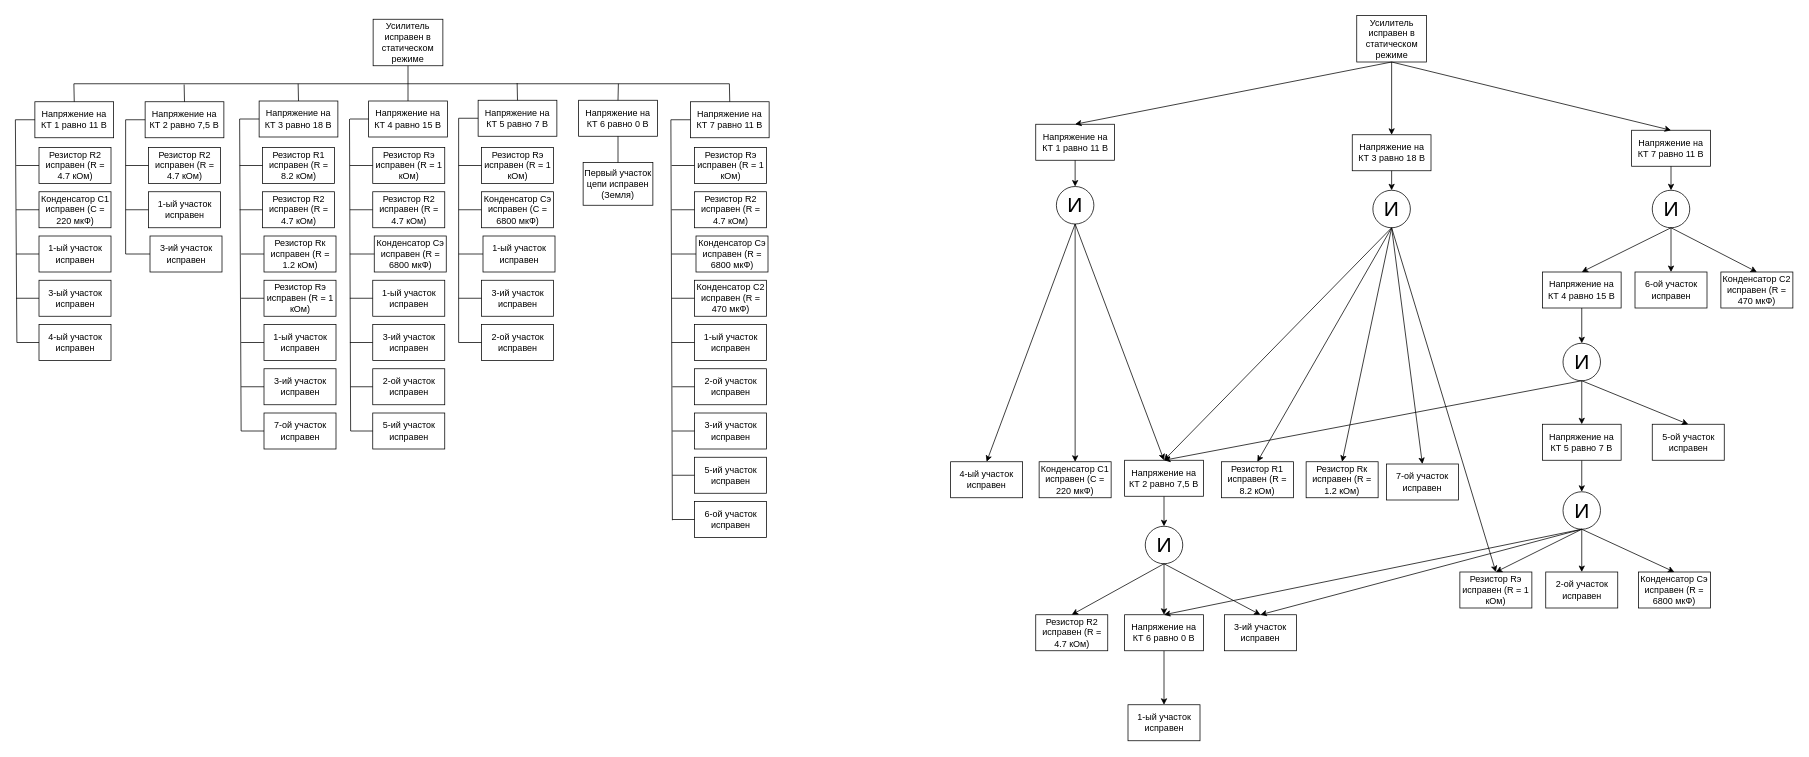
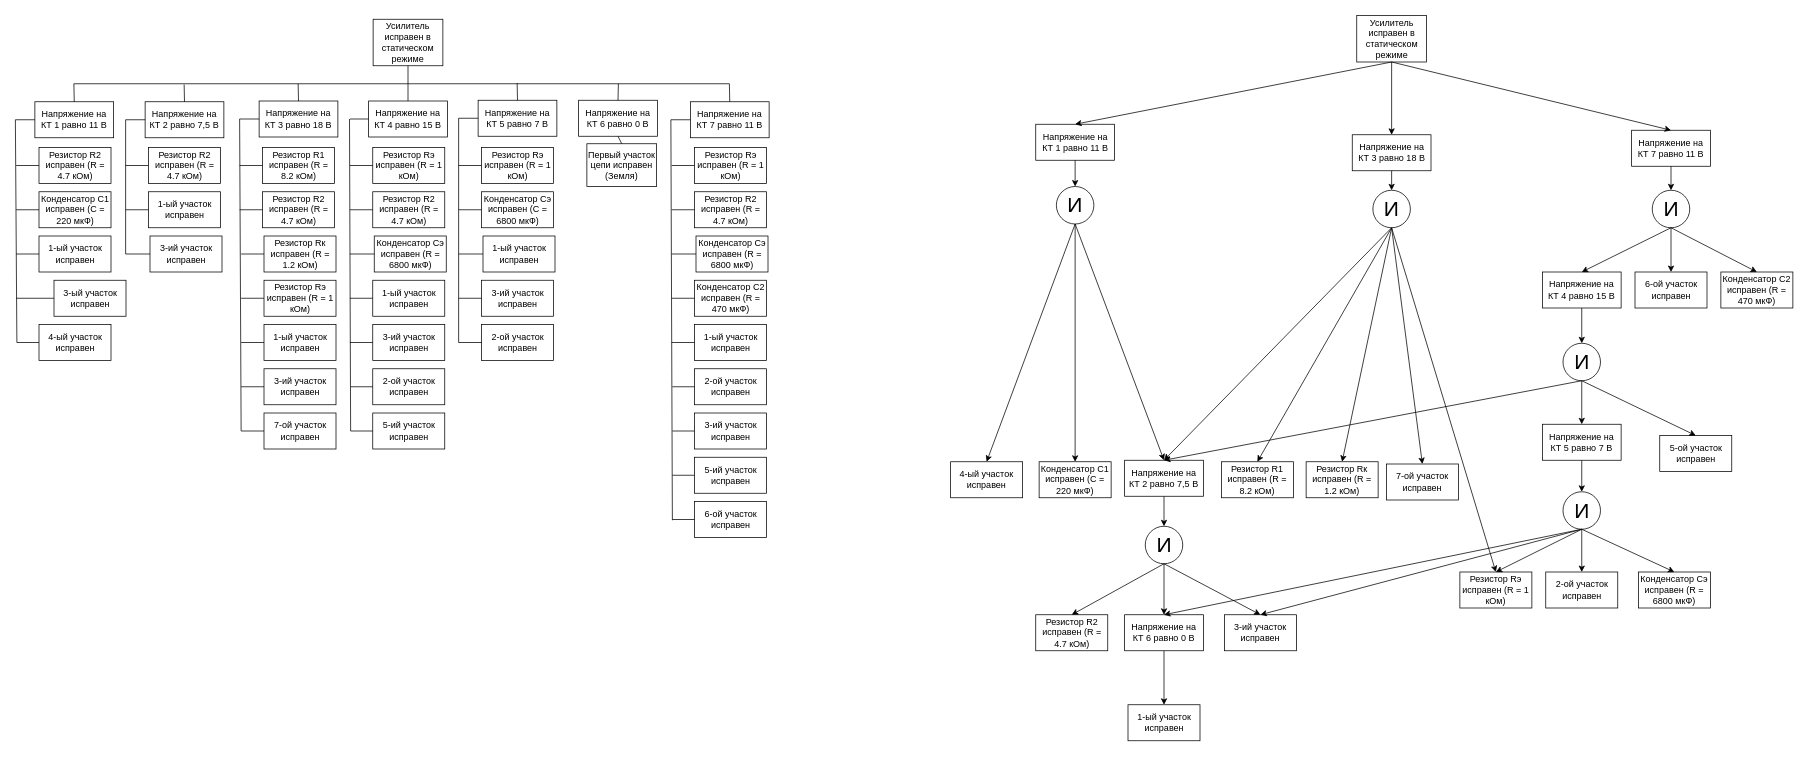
(618, 184) -> (622, 165)
(75, 298) -> (90, 298)
(1688, 442) -> (1696, 453)
